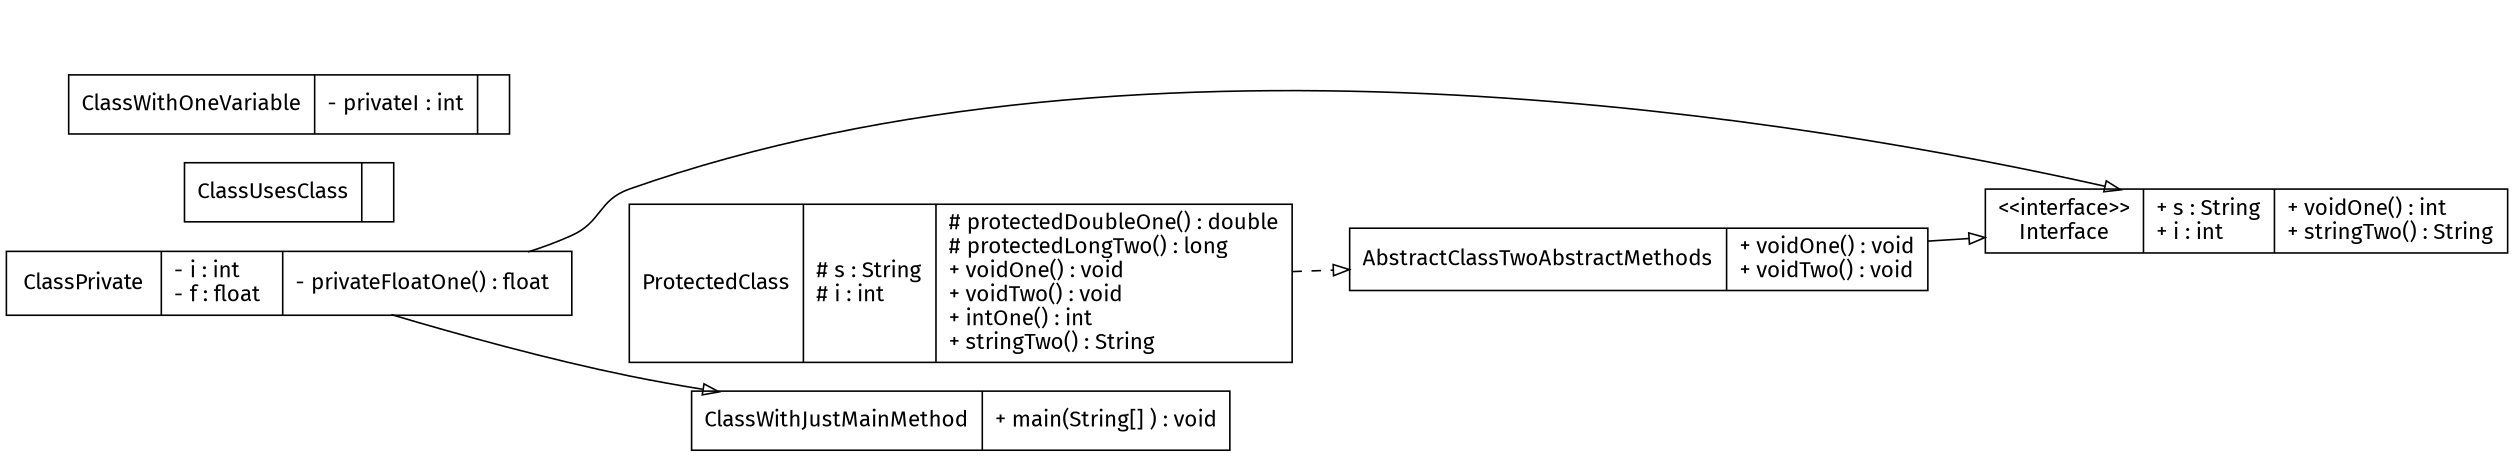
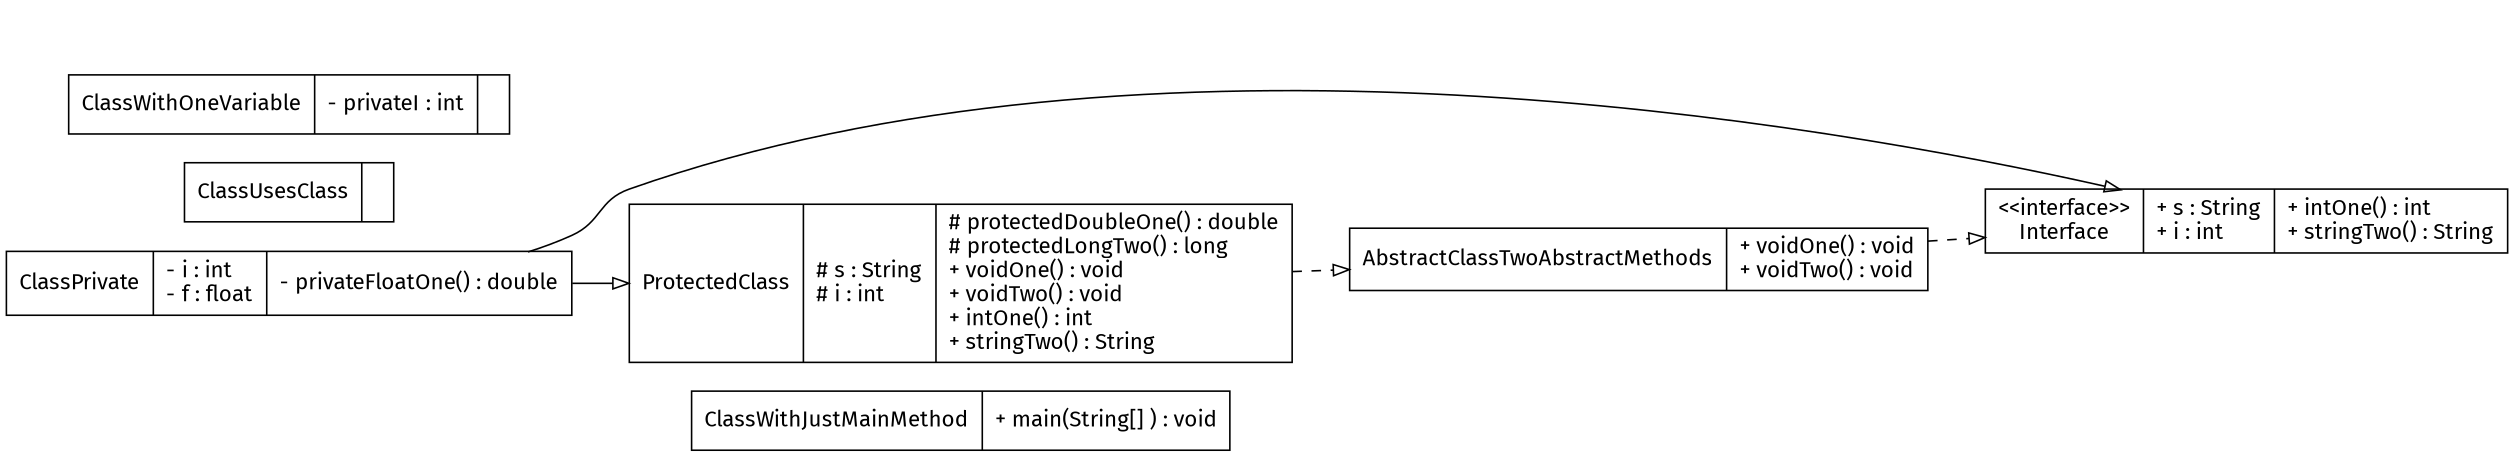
(2367, 208) -> (2360, 208)
(1949, 240) -> (1949, 240)
(423, 283) -> (419, 283)
(546, 357) -> (593, 283)
